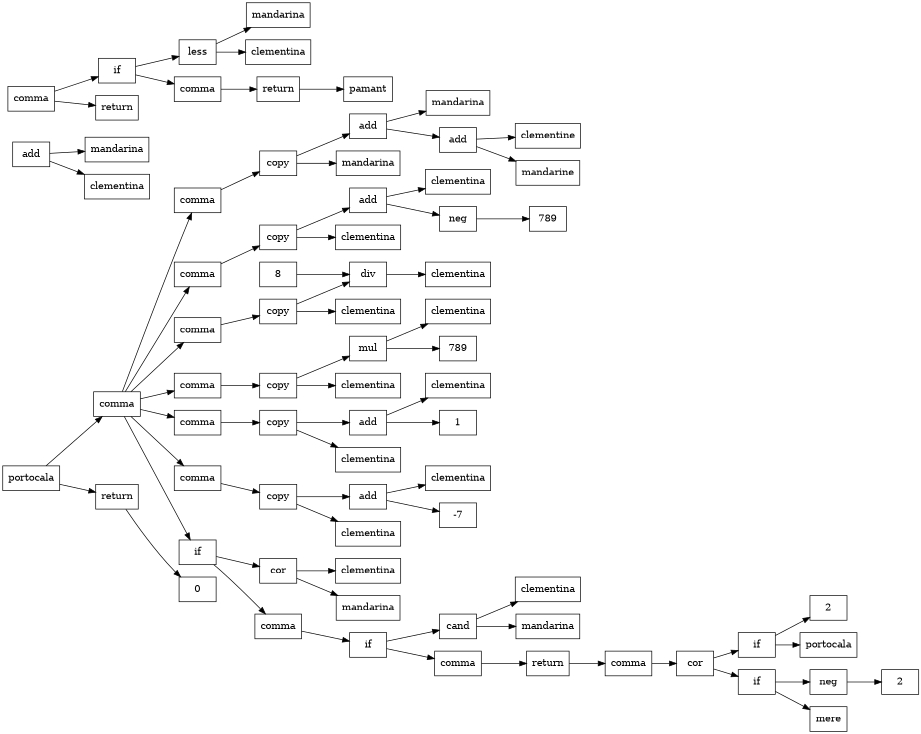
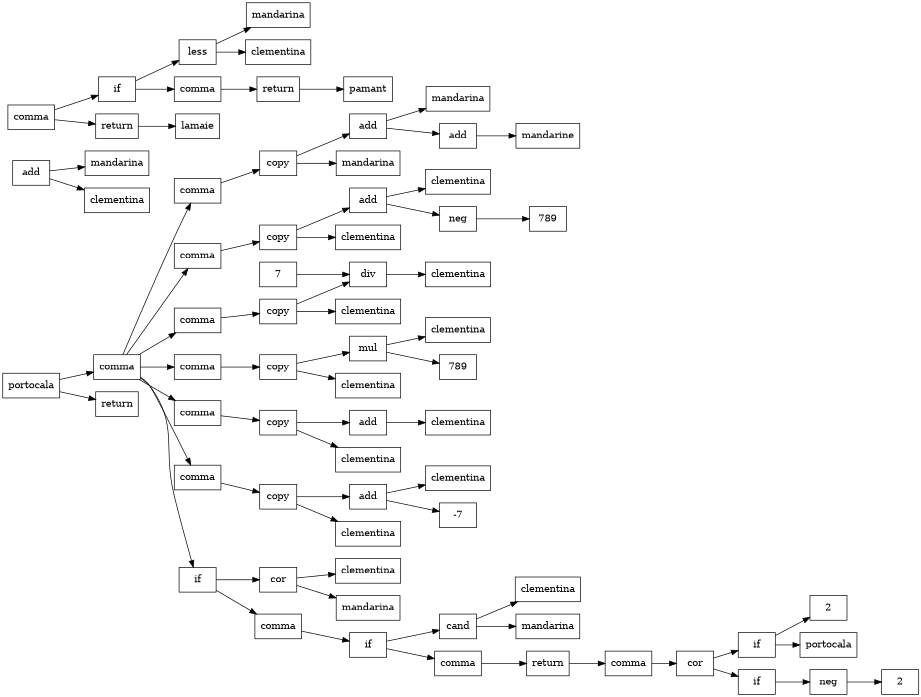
none -> (198, 126)
(548, 136) -> none
(278, 274) -> (278, 274)
(458, 423) -> none
(198, 589) -> none
(828, 719) -> none
